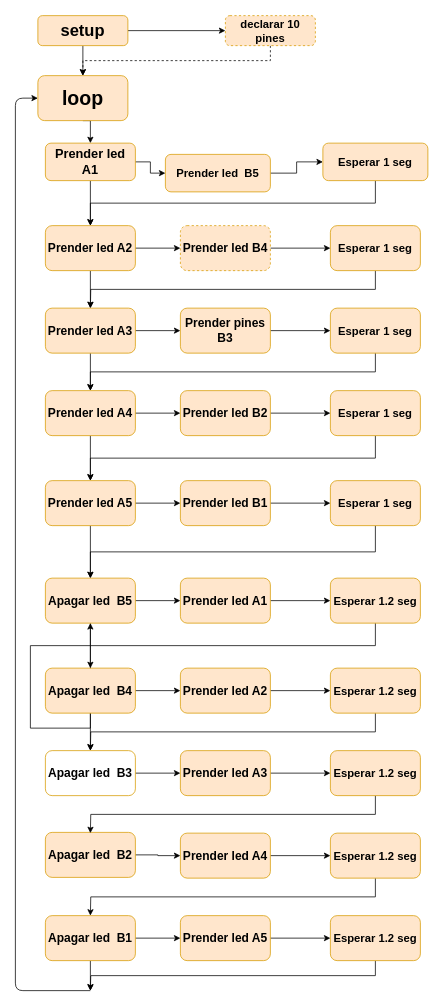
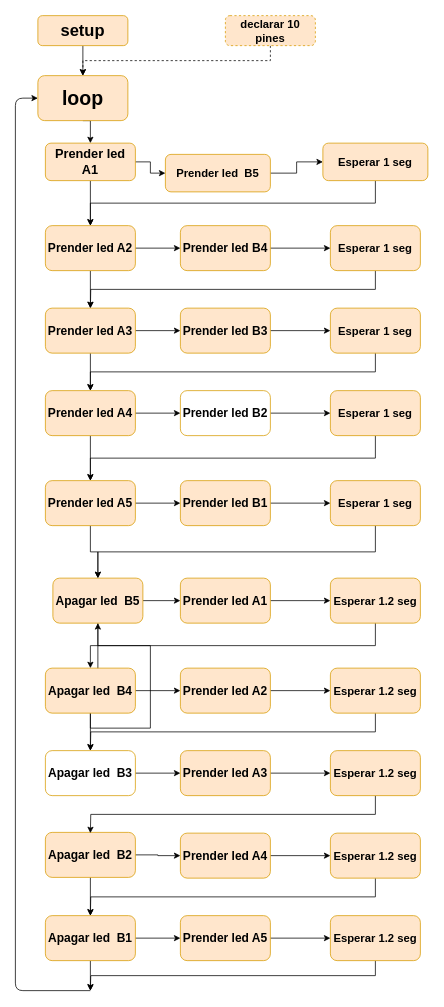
(174, 30) -> none
(225, 248) -> (225, 248)
(225, 330) -> (225, 330)
(225, 413) -> (225, 413)
(90, 600) -> (98, 600)
none -> (90, 885)
